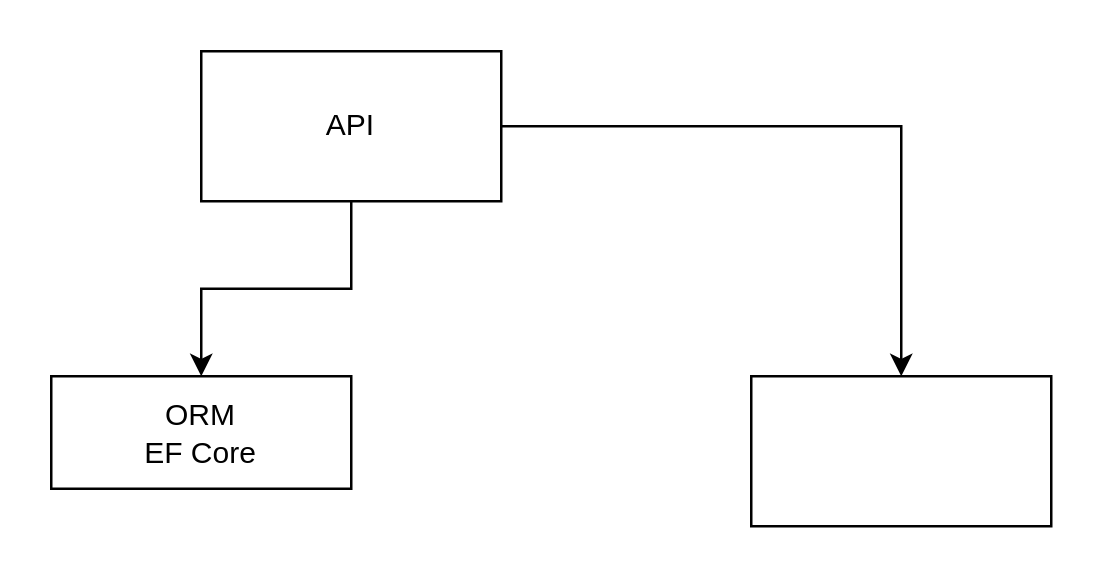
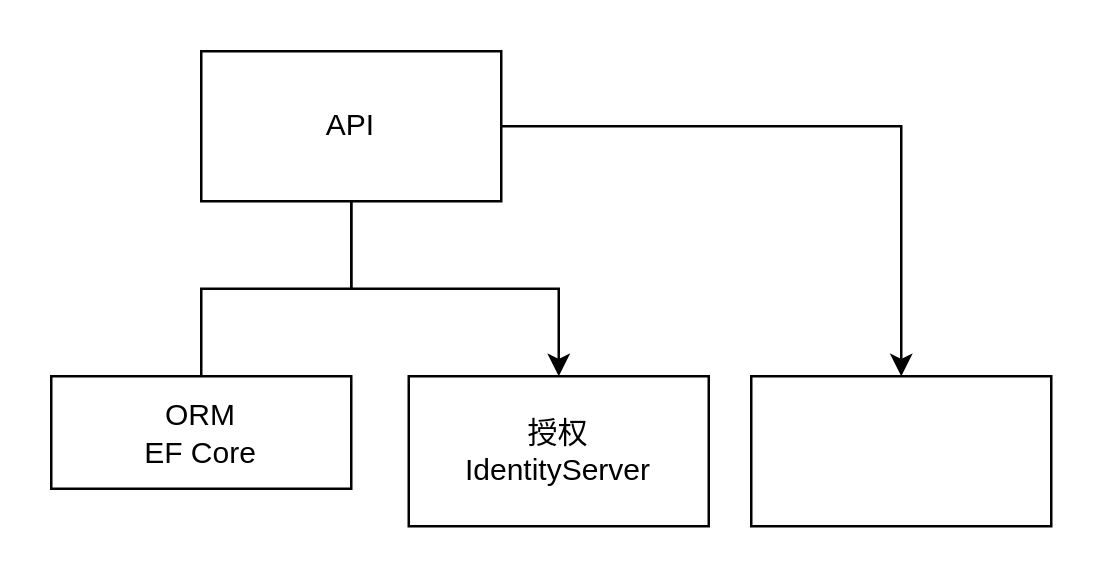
none -> (491, 289)
(201, 358) -> (201, 365)
none -> (559, 451)
